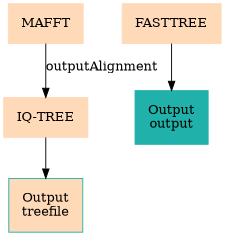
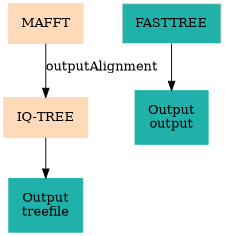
(172, 24) -> (172, 24)
(46, 205) -> (46, 205)
